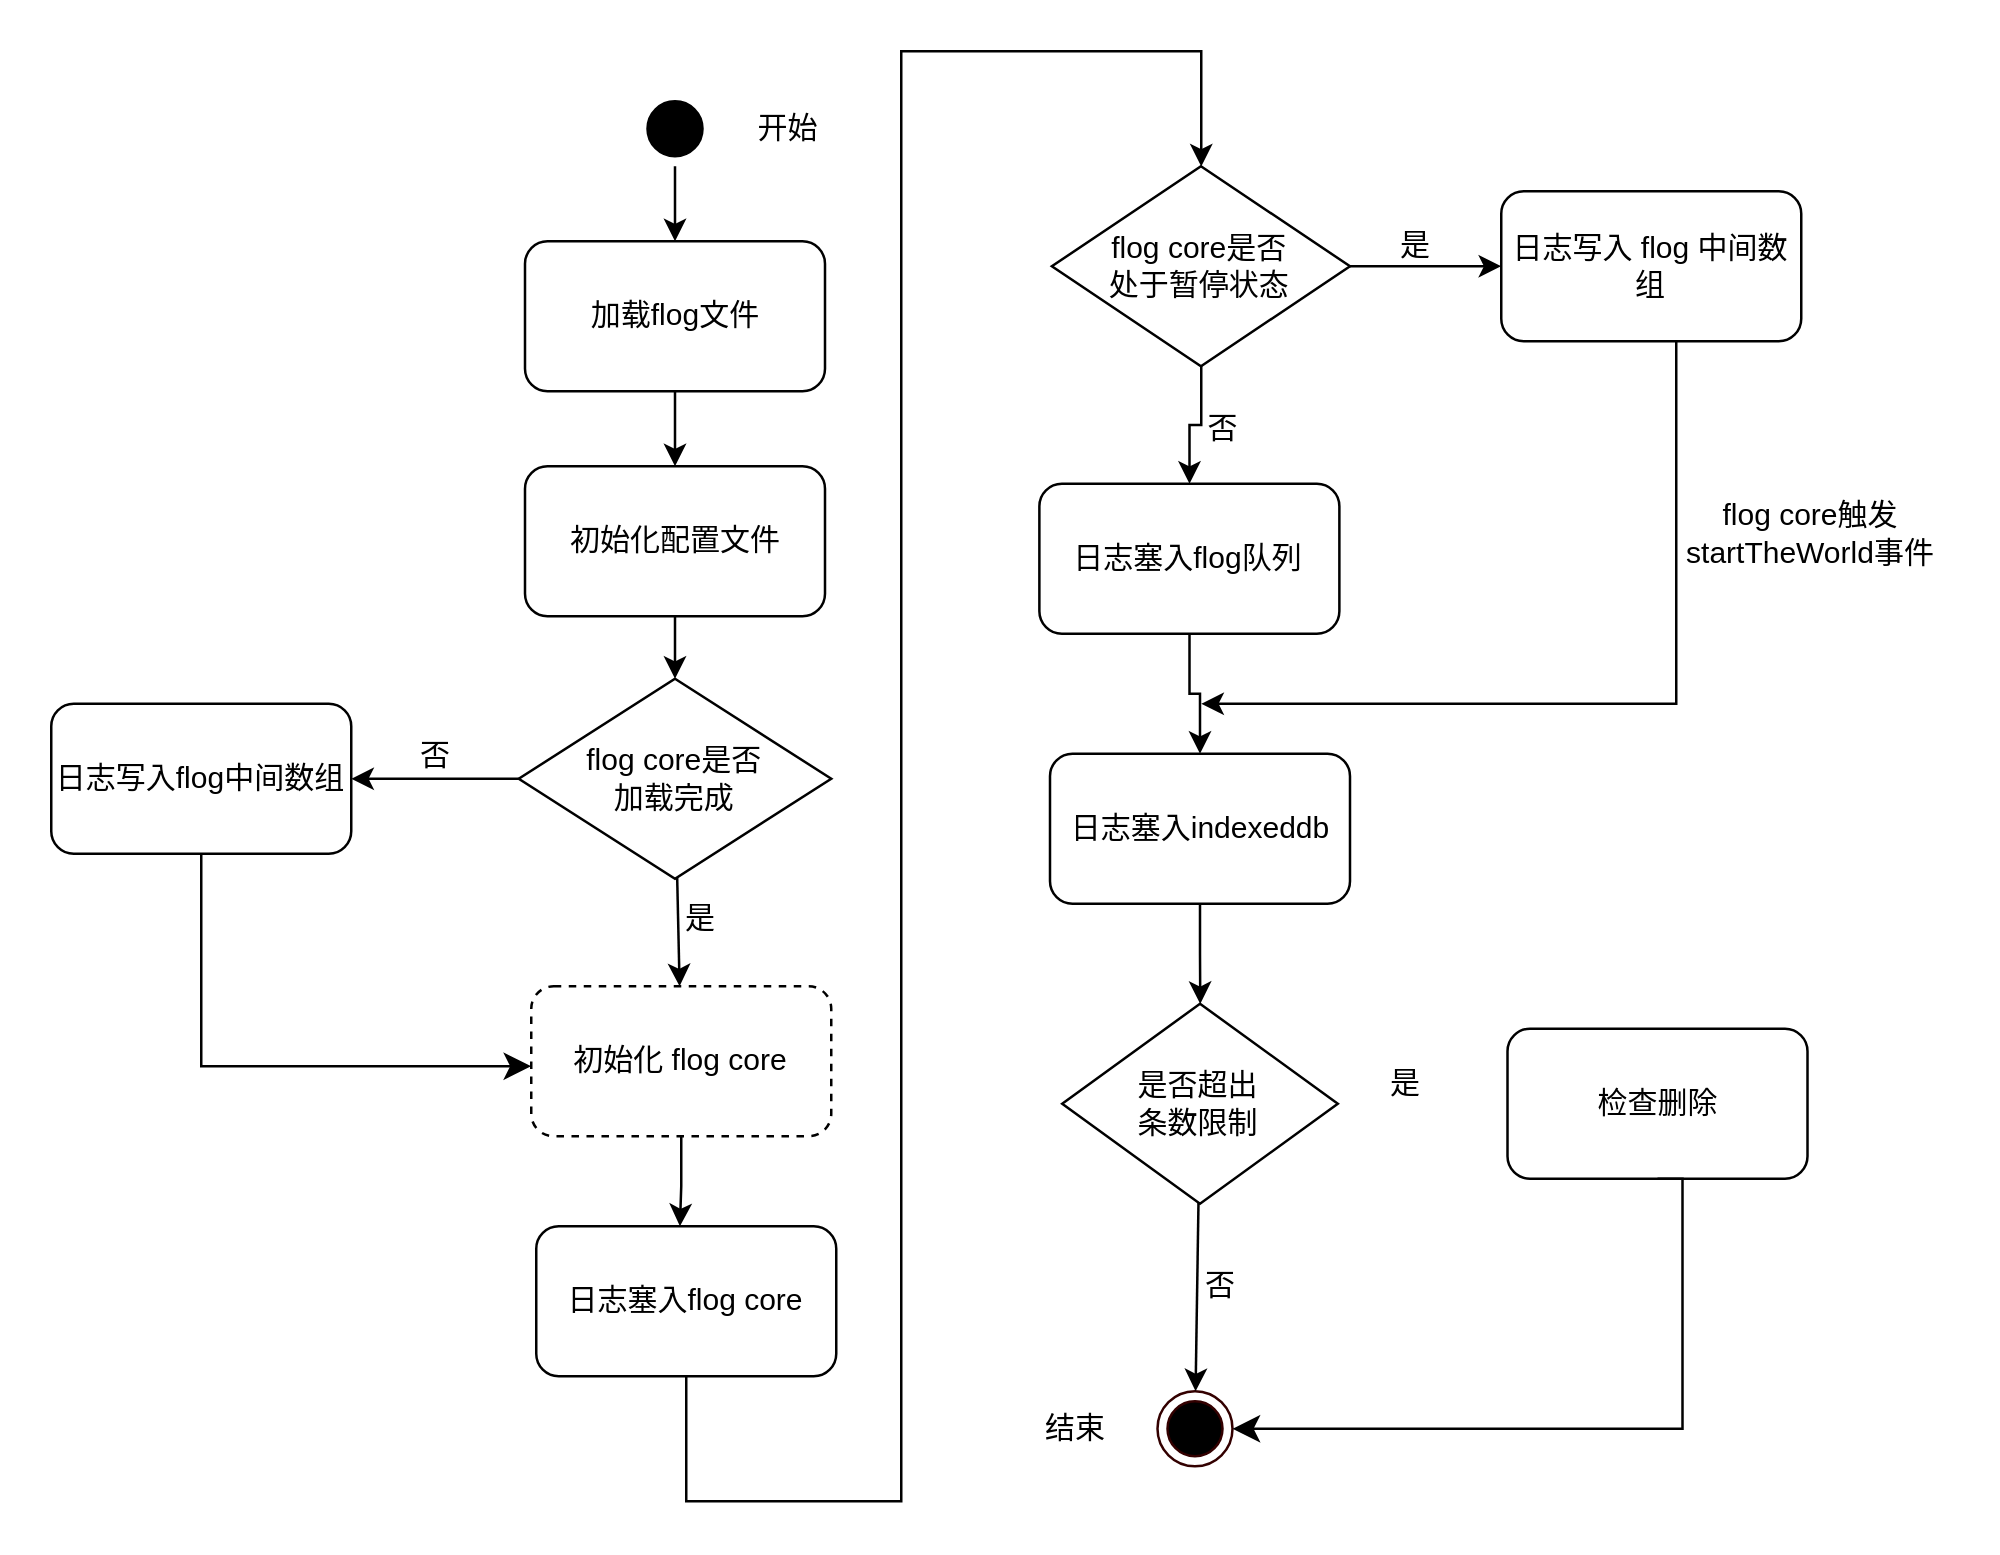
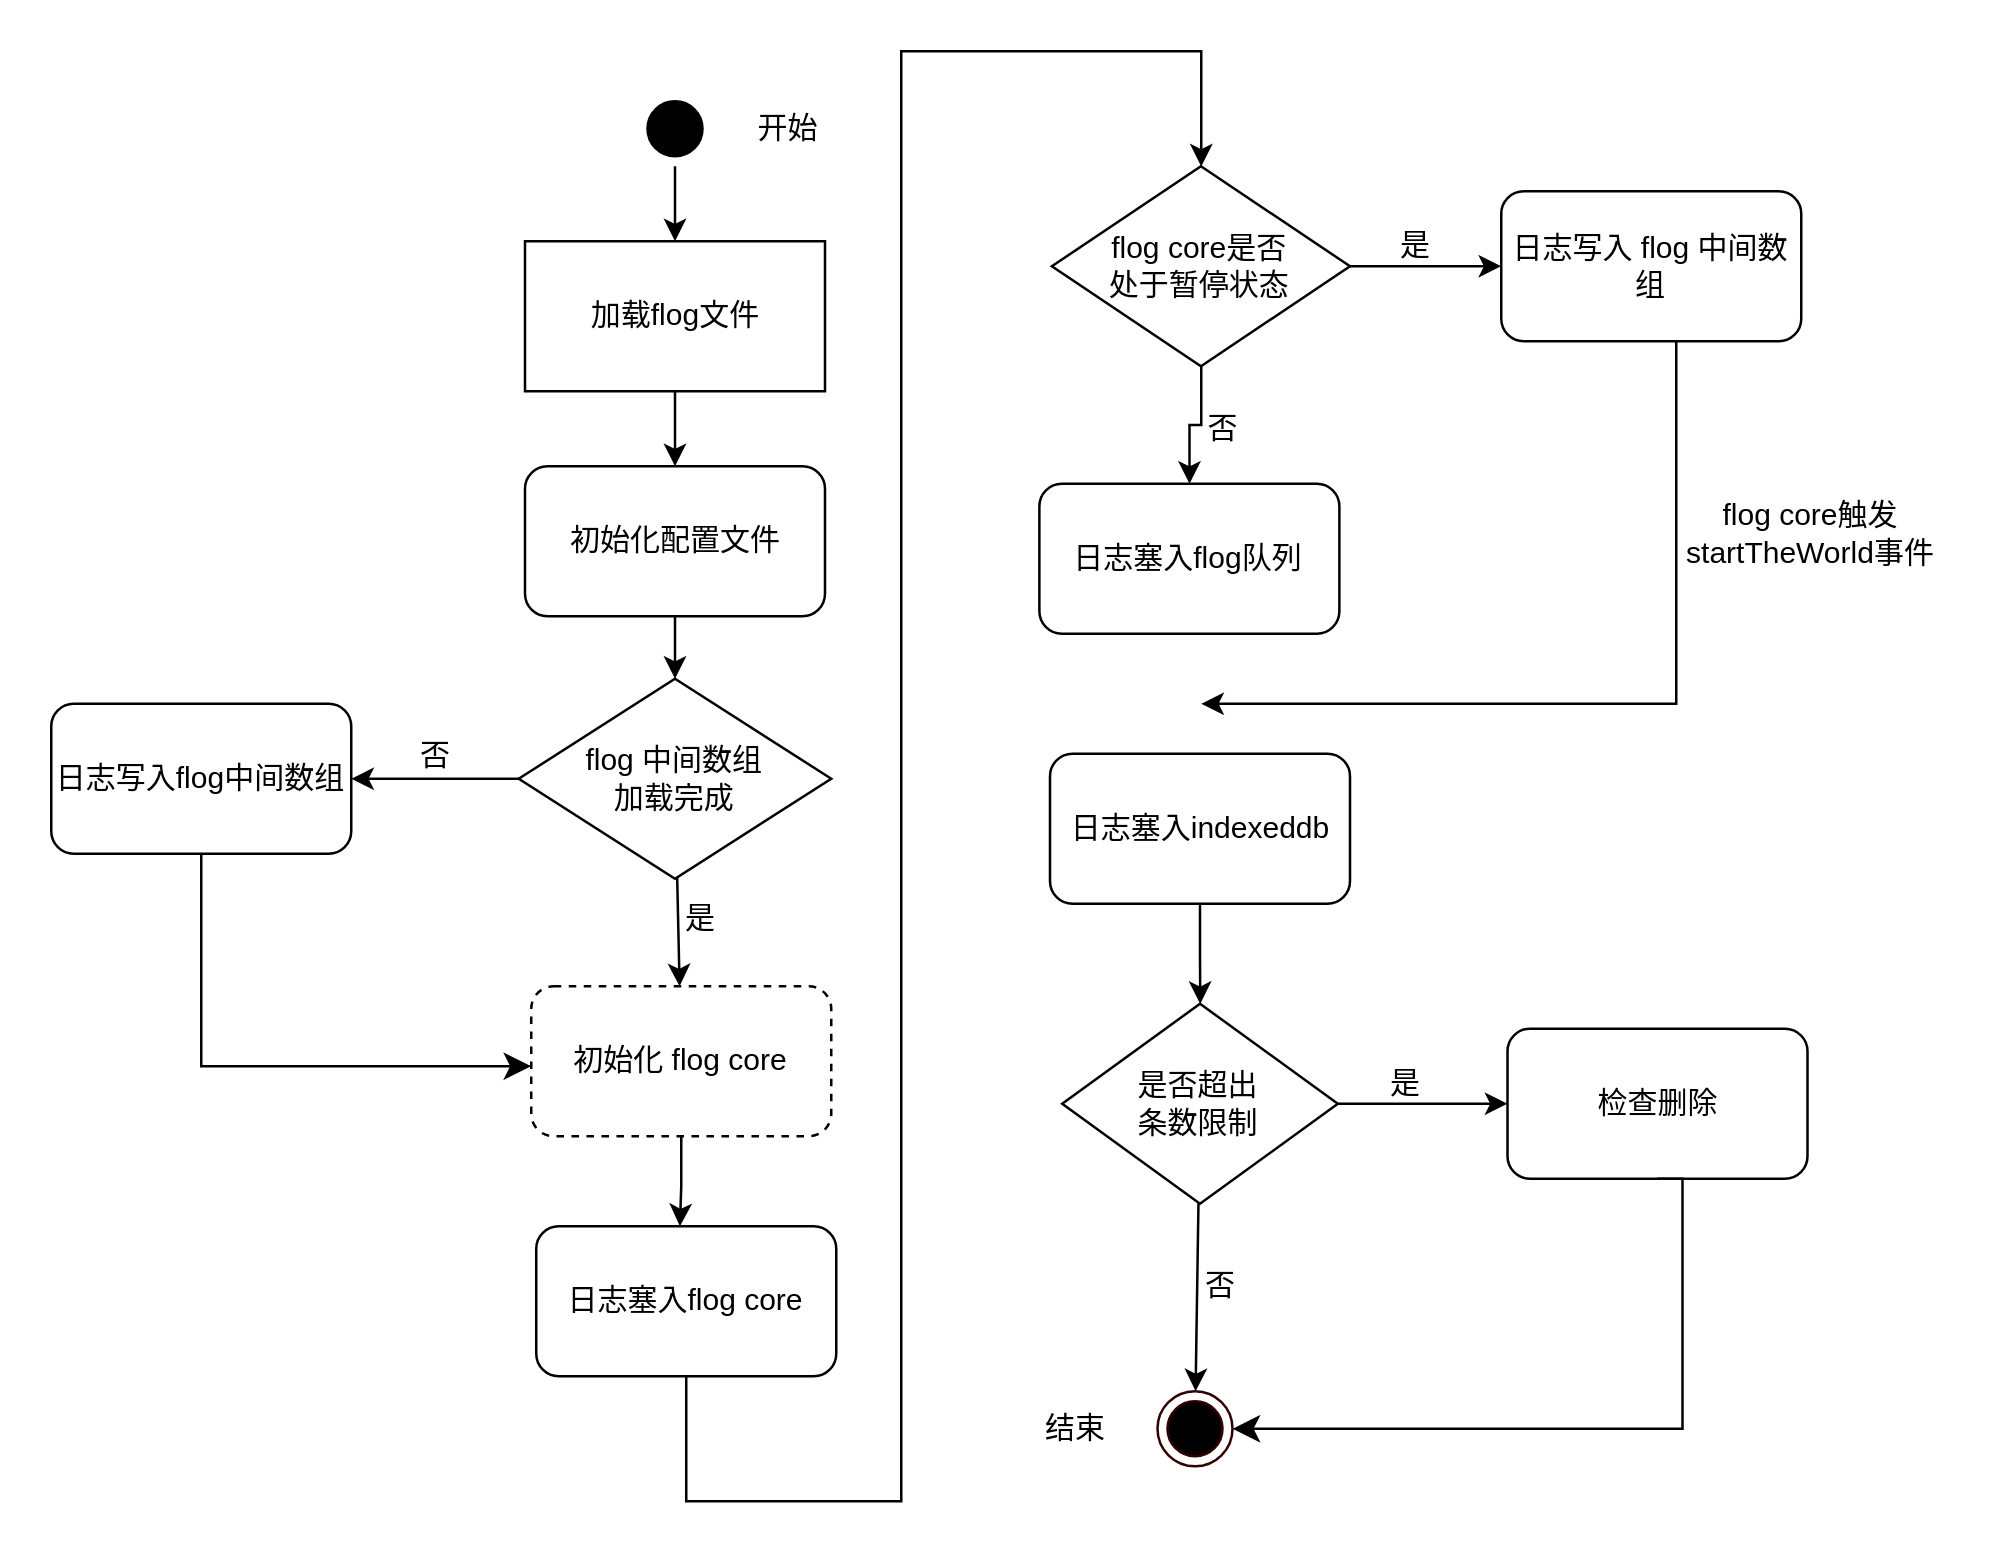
(675, 316) -> (675, 316)
(1190, 691) -> none
(675, 779) -> (675, 779)
none -> (1414, 1104)
